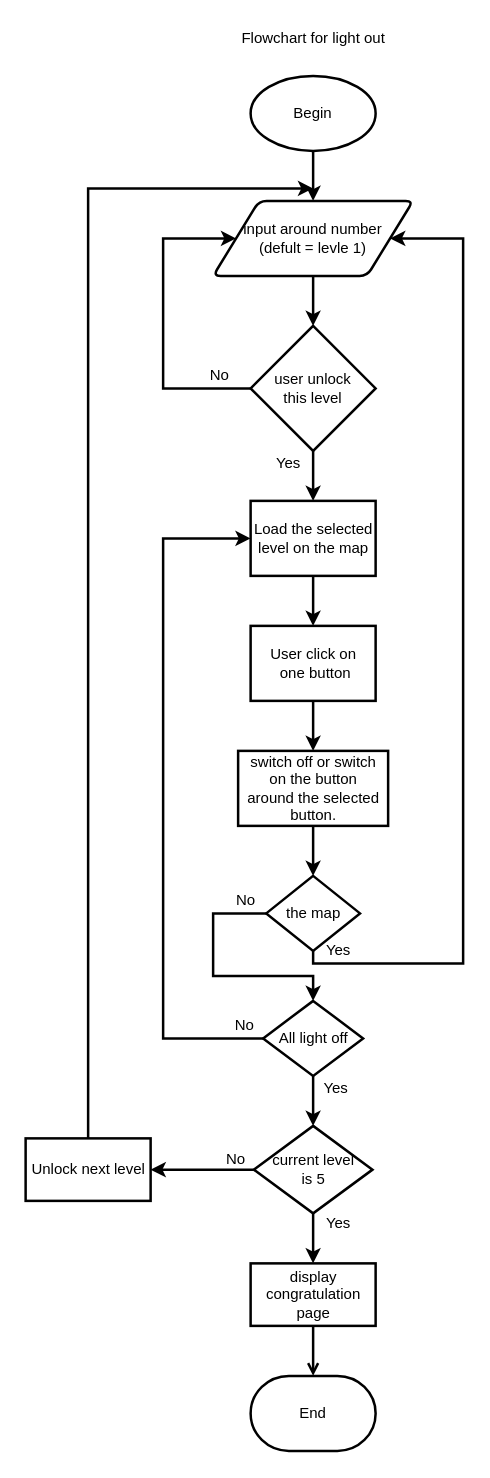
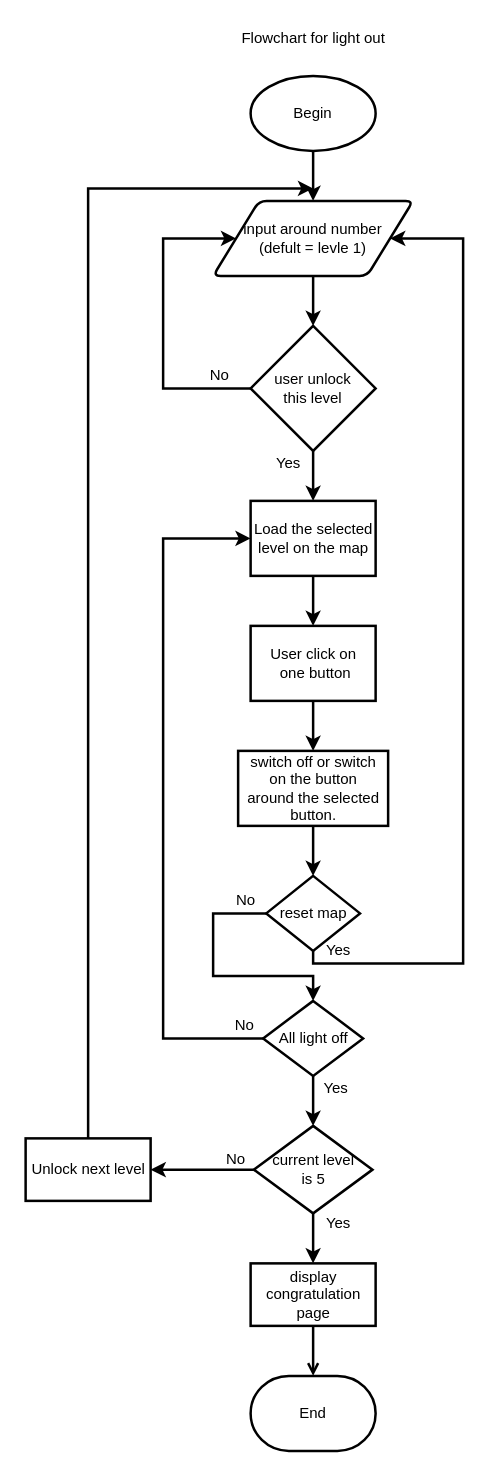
(314, 913) -> (314, 913)
